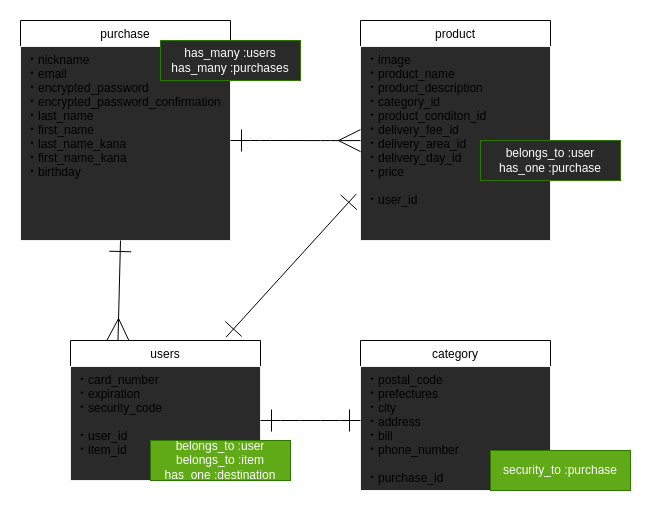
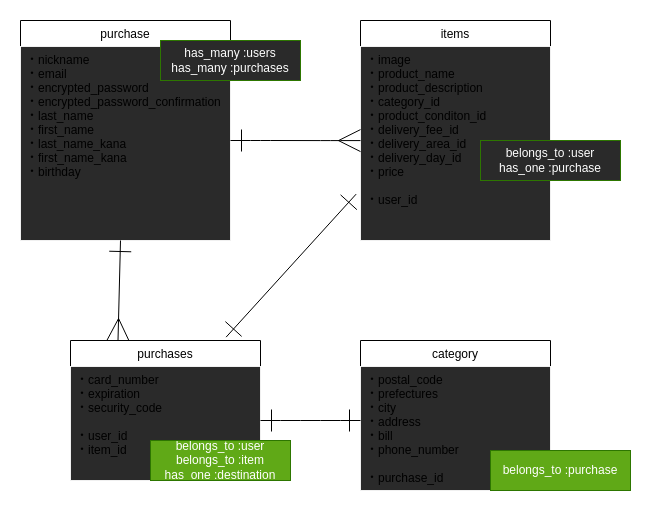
(455, 34) -> (455, 34)
(165, 354) -> (165, 354)
(561, 471) -> (561, 471)
